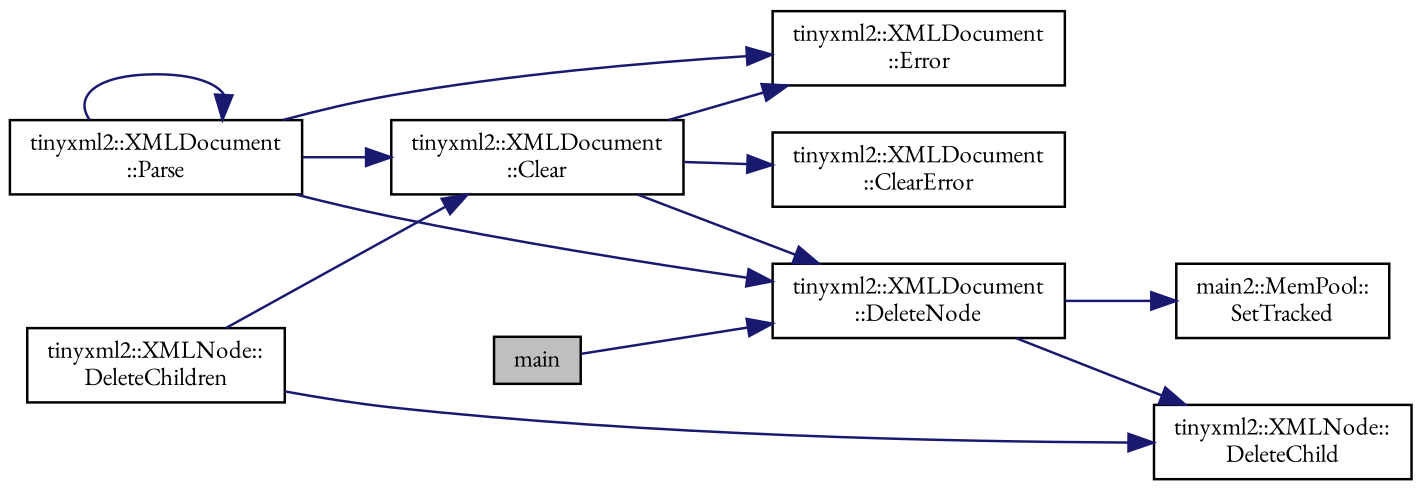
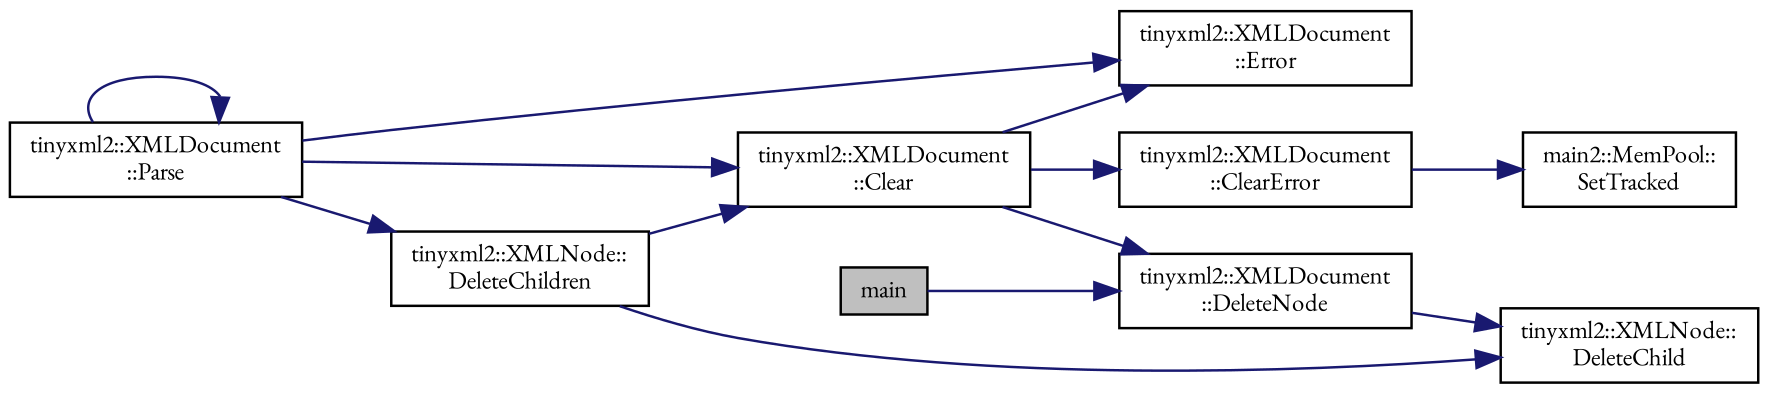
(520, 241) -> (325, 210)
(1108, 301) -> (1455, 170)
